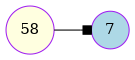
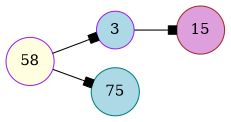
(110, 30) -> (115, 30)
none -> (201, 30)
none -> (115, 92)
